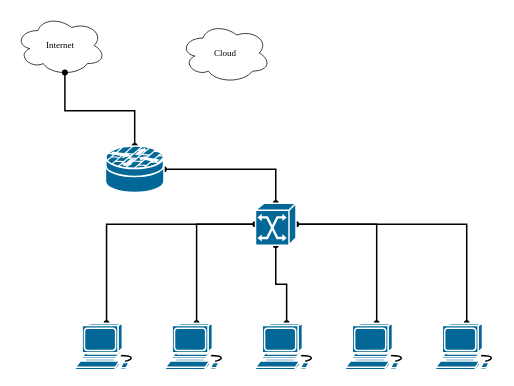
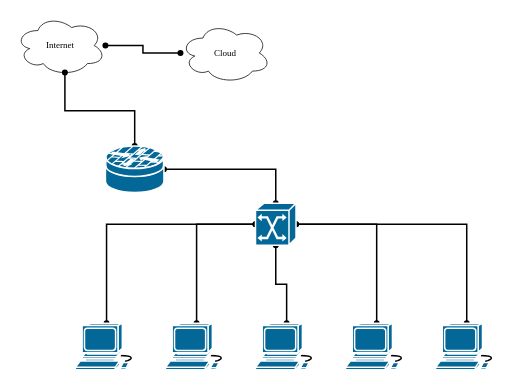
none -> (143, 49)
